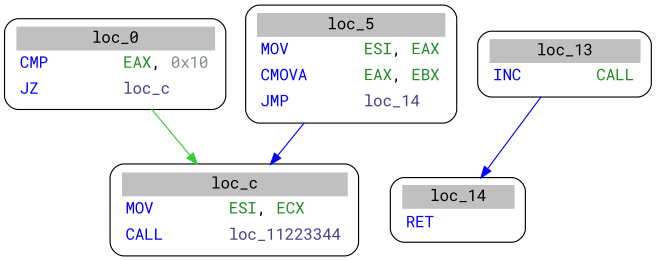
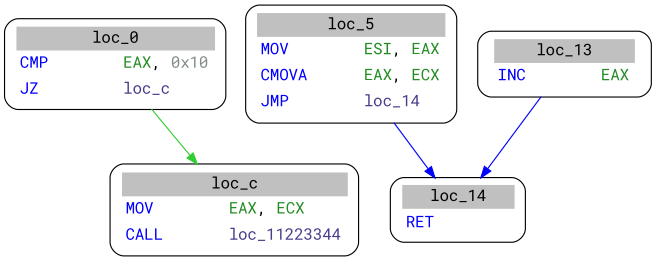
(426, 75) -> (426, 75)
(616, 75) -> (615, 75)
(291, 139) -> (411, 146)
(243, 209) -> (243, 209)
